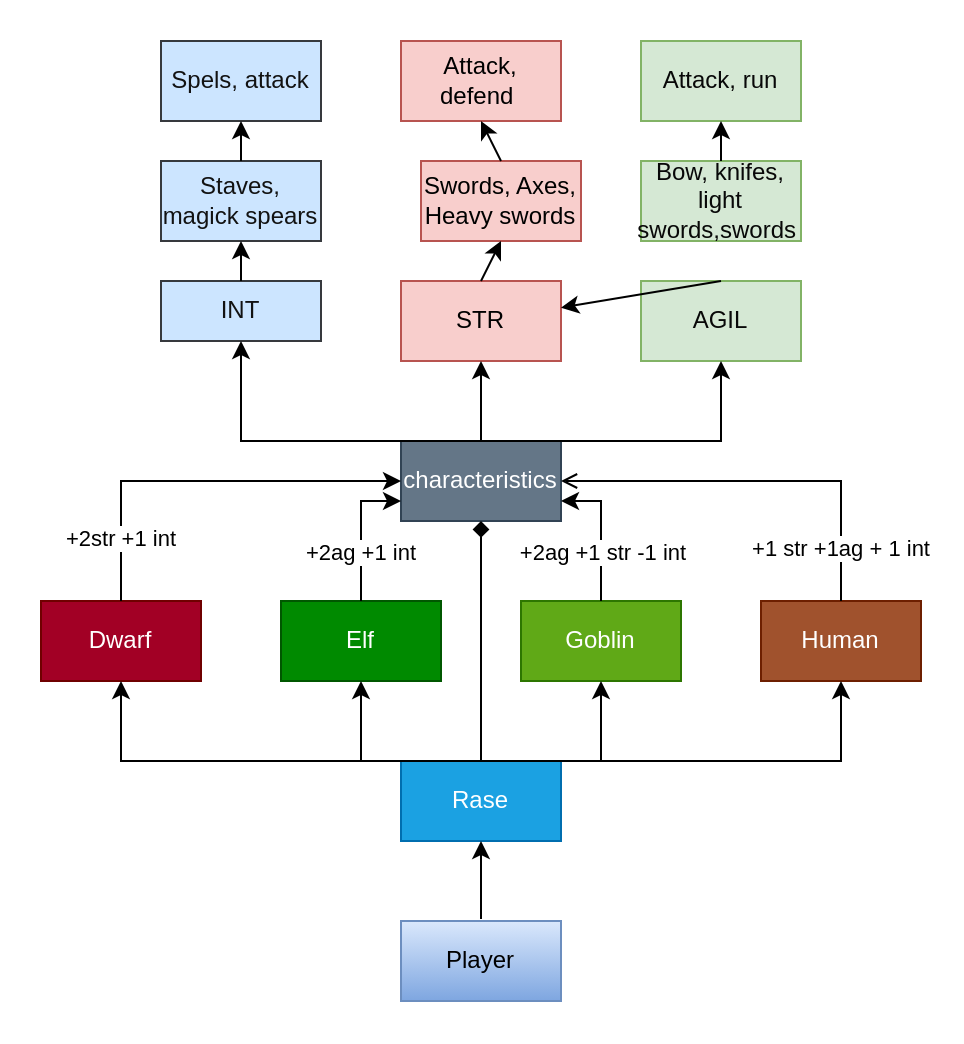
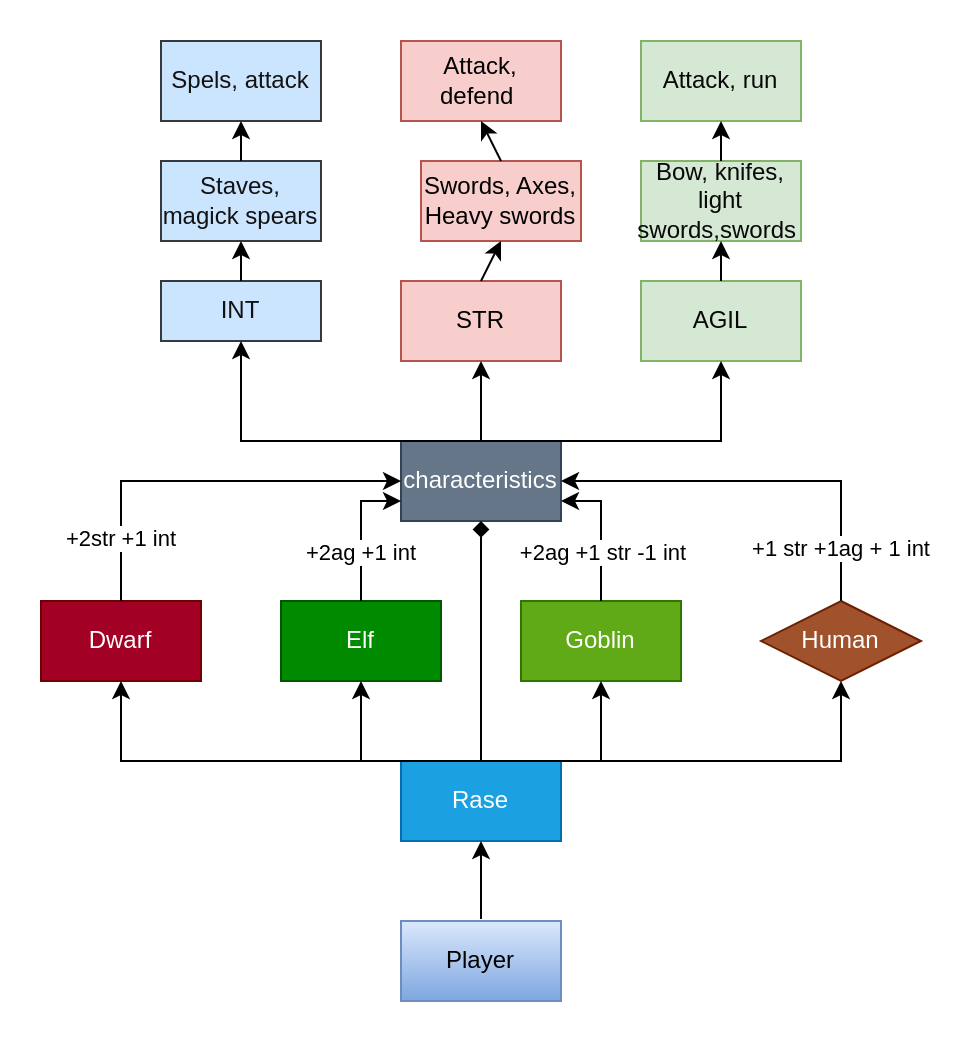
(648, 293) -> (721, 268)
(572, 481) -> (576, 481)
(841, 641) -> (841, 641)
